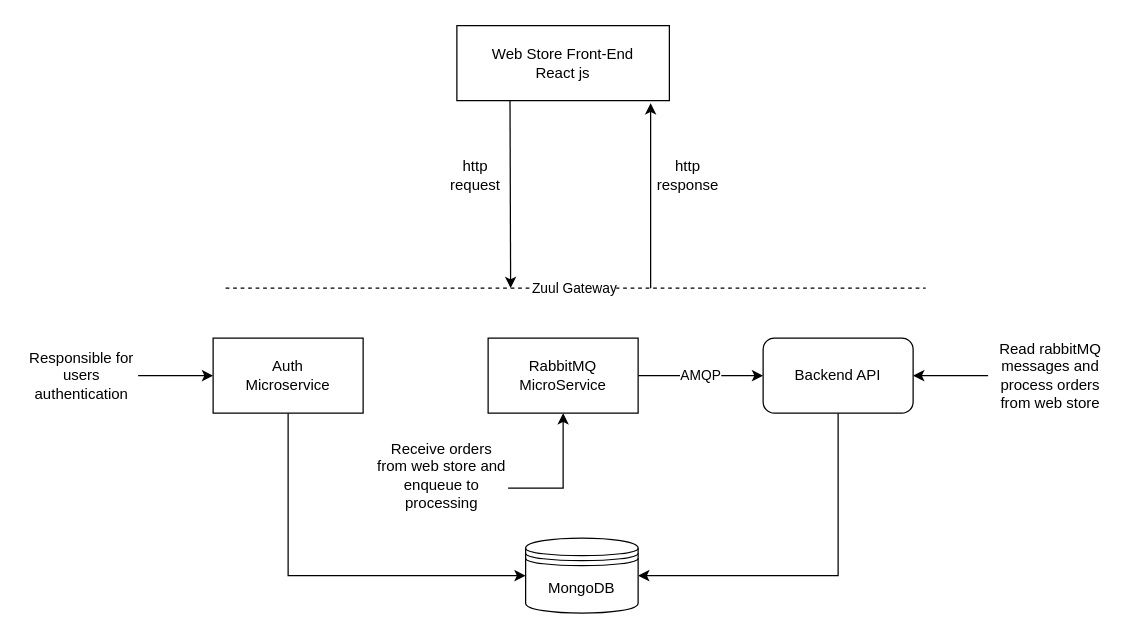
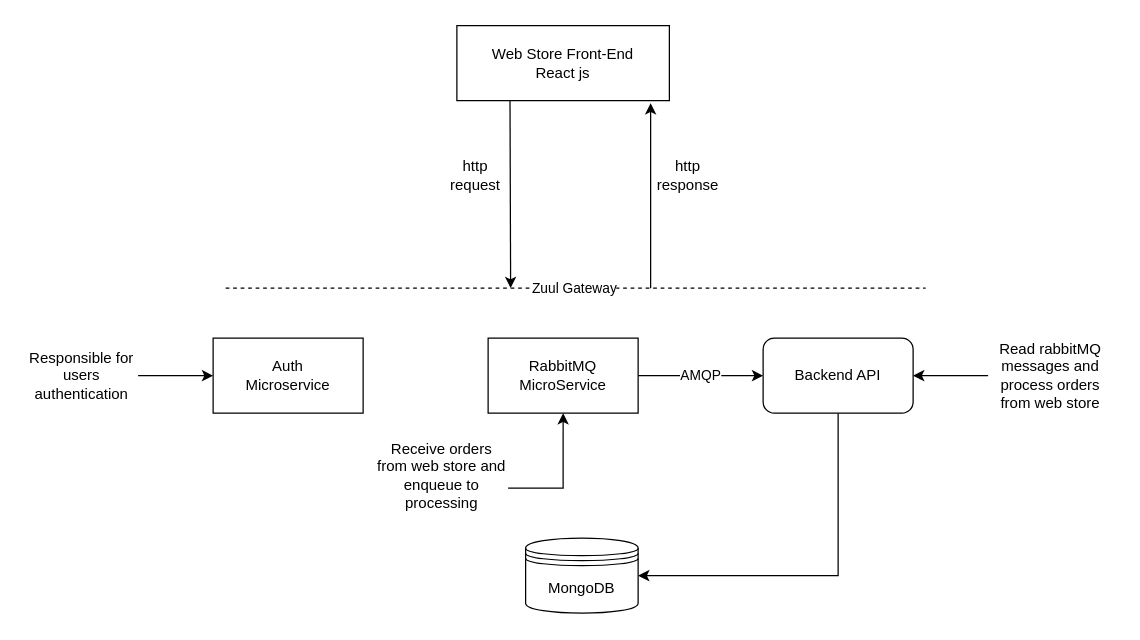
(321, 576) -> none
